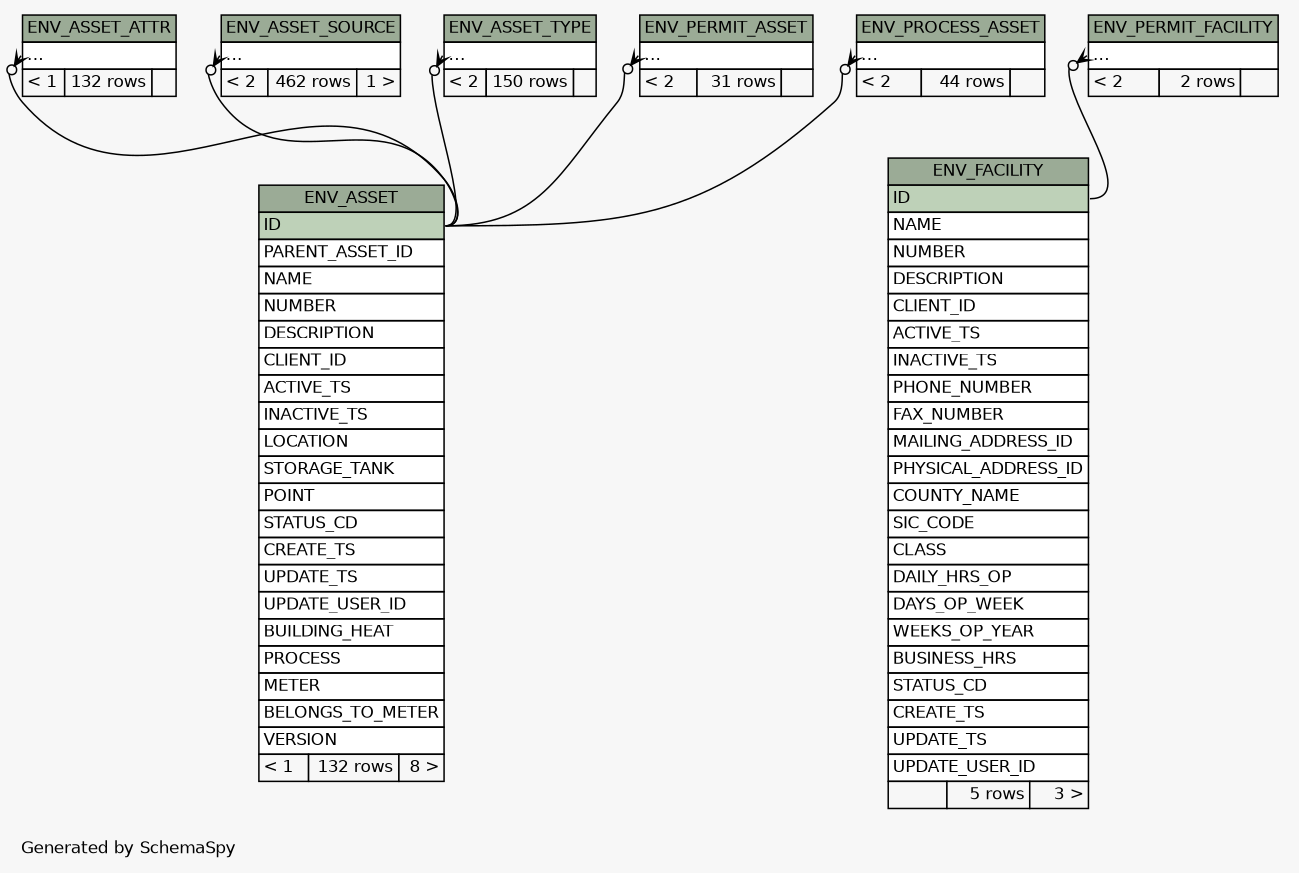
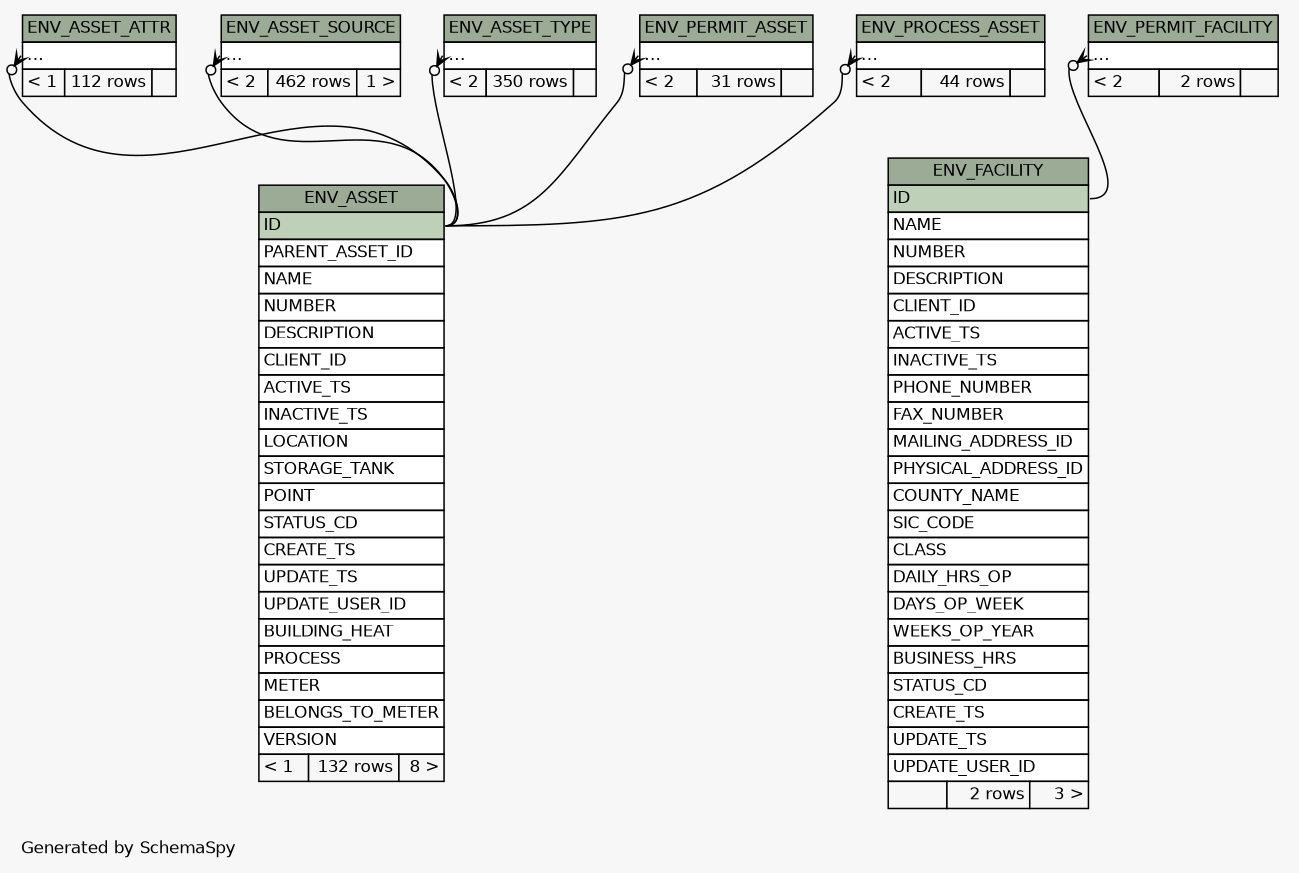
(109, 82) -> (109, 82)
(531, 82) -> (531, 82)
(997, 794) -> (997, 794)
